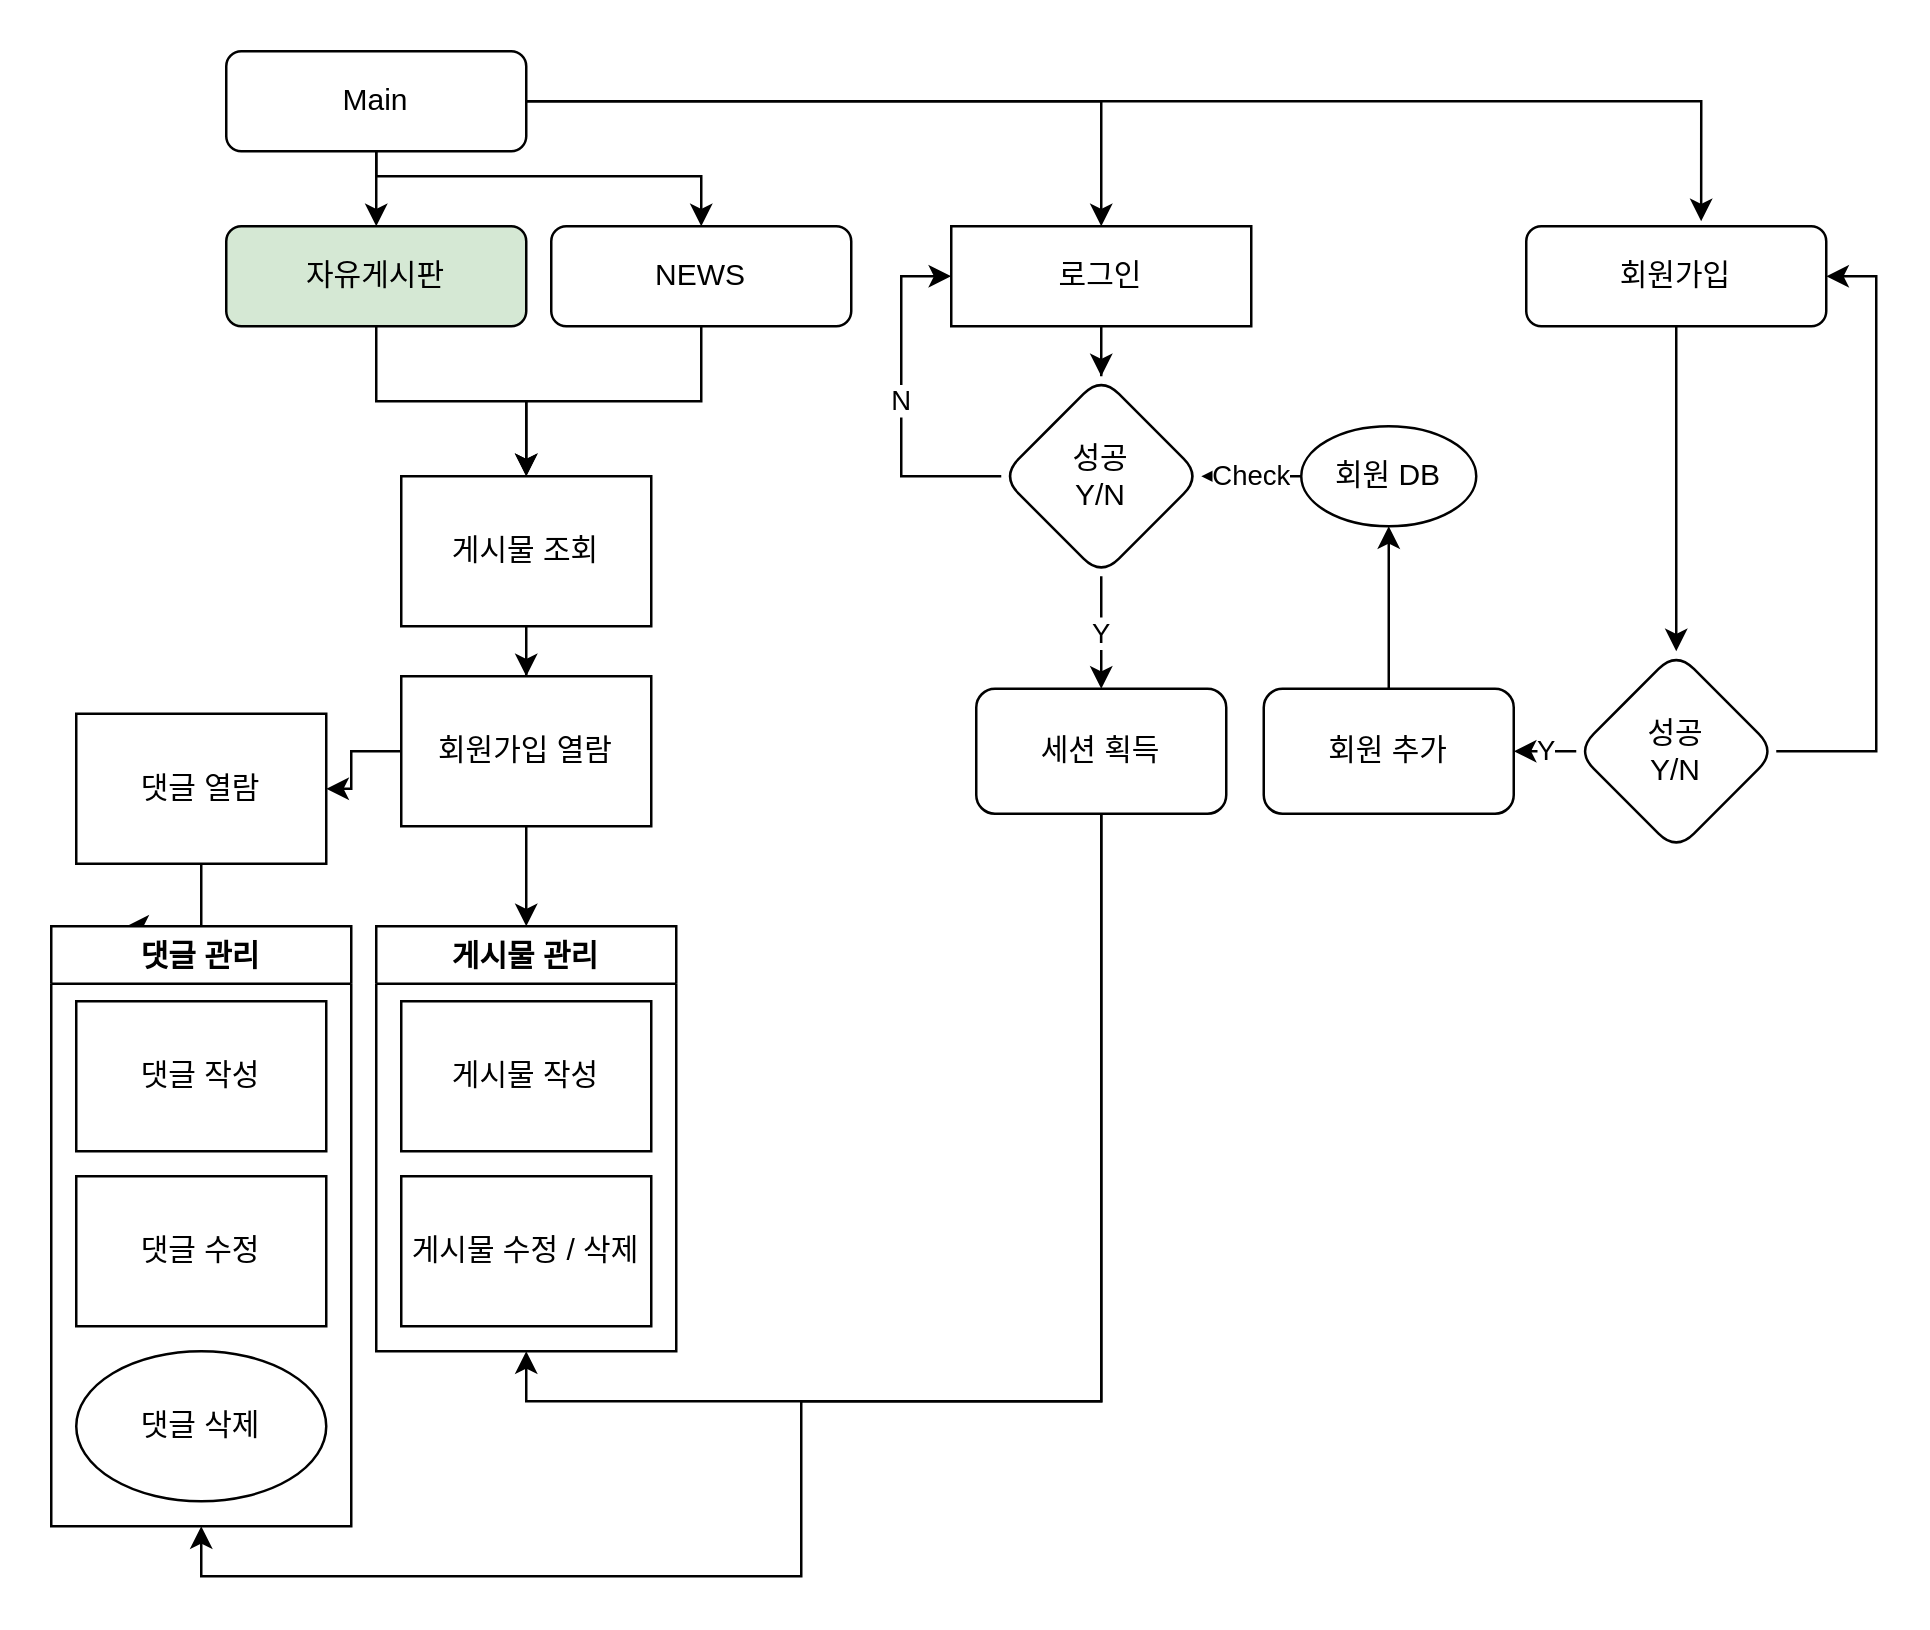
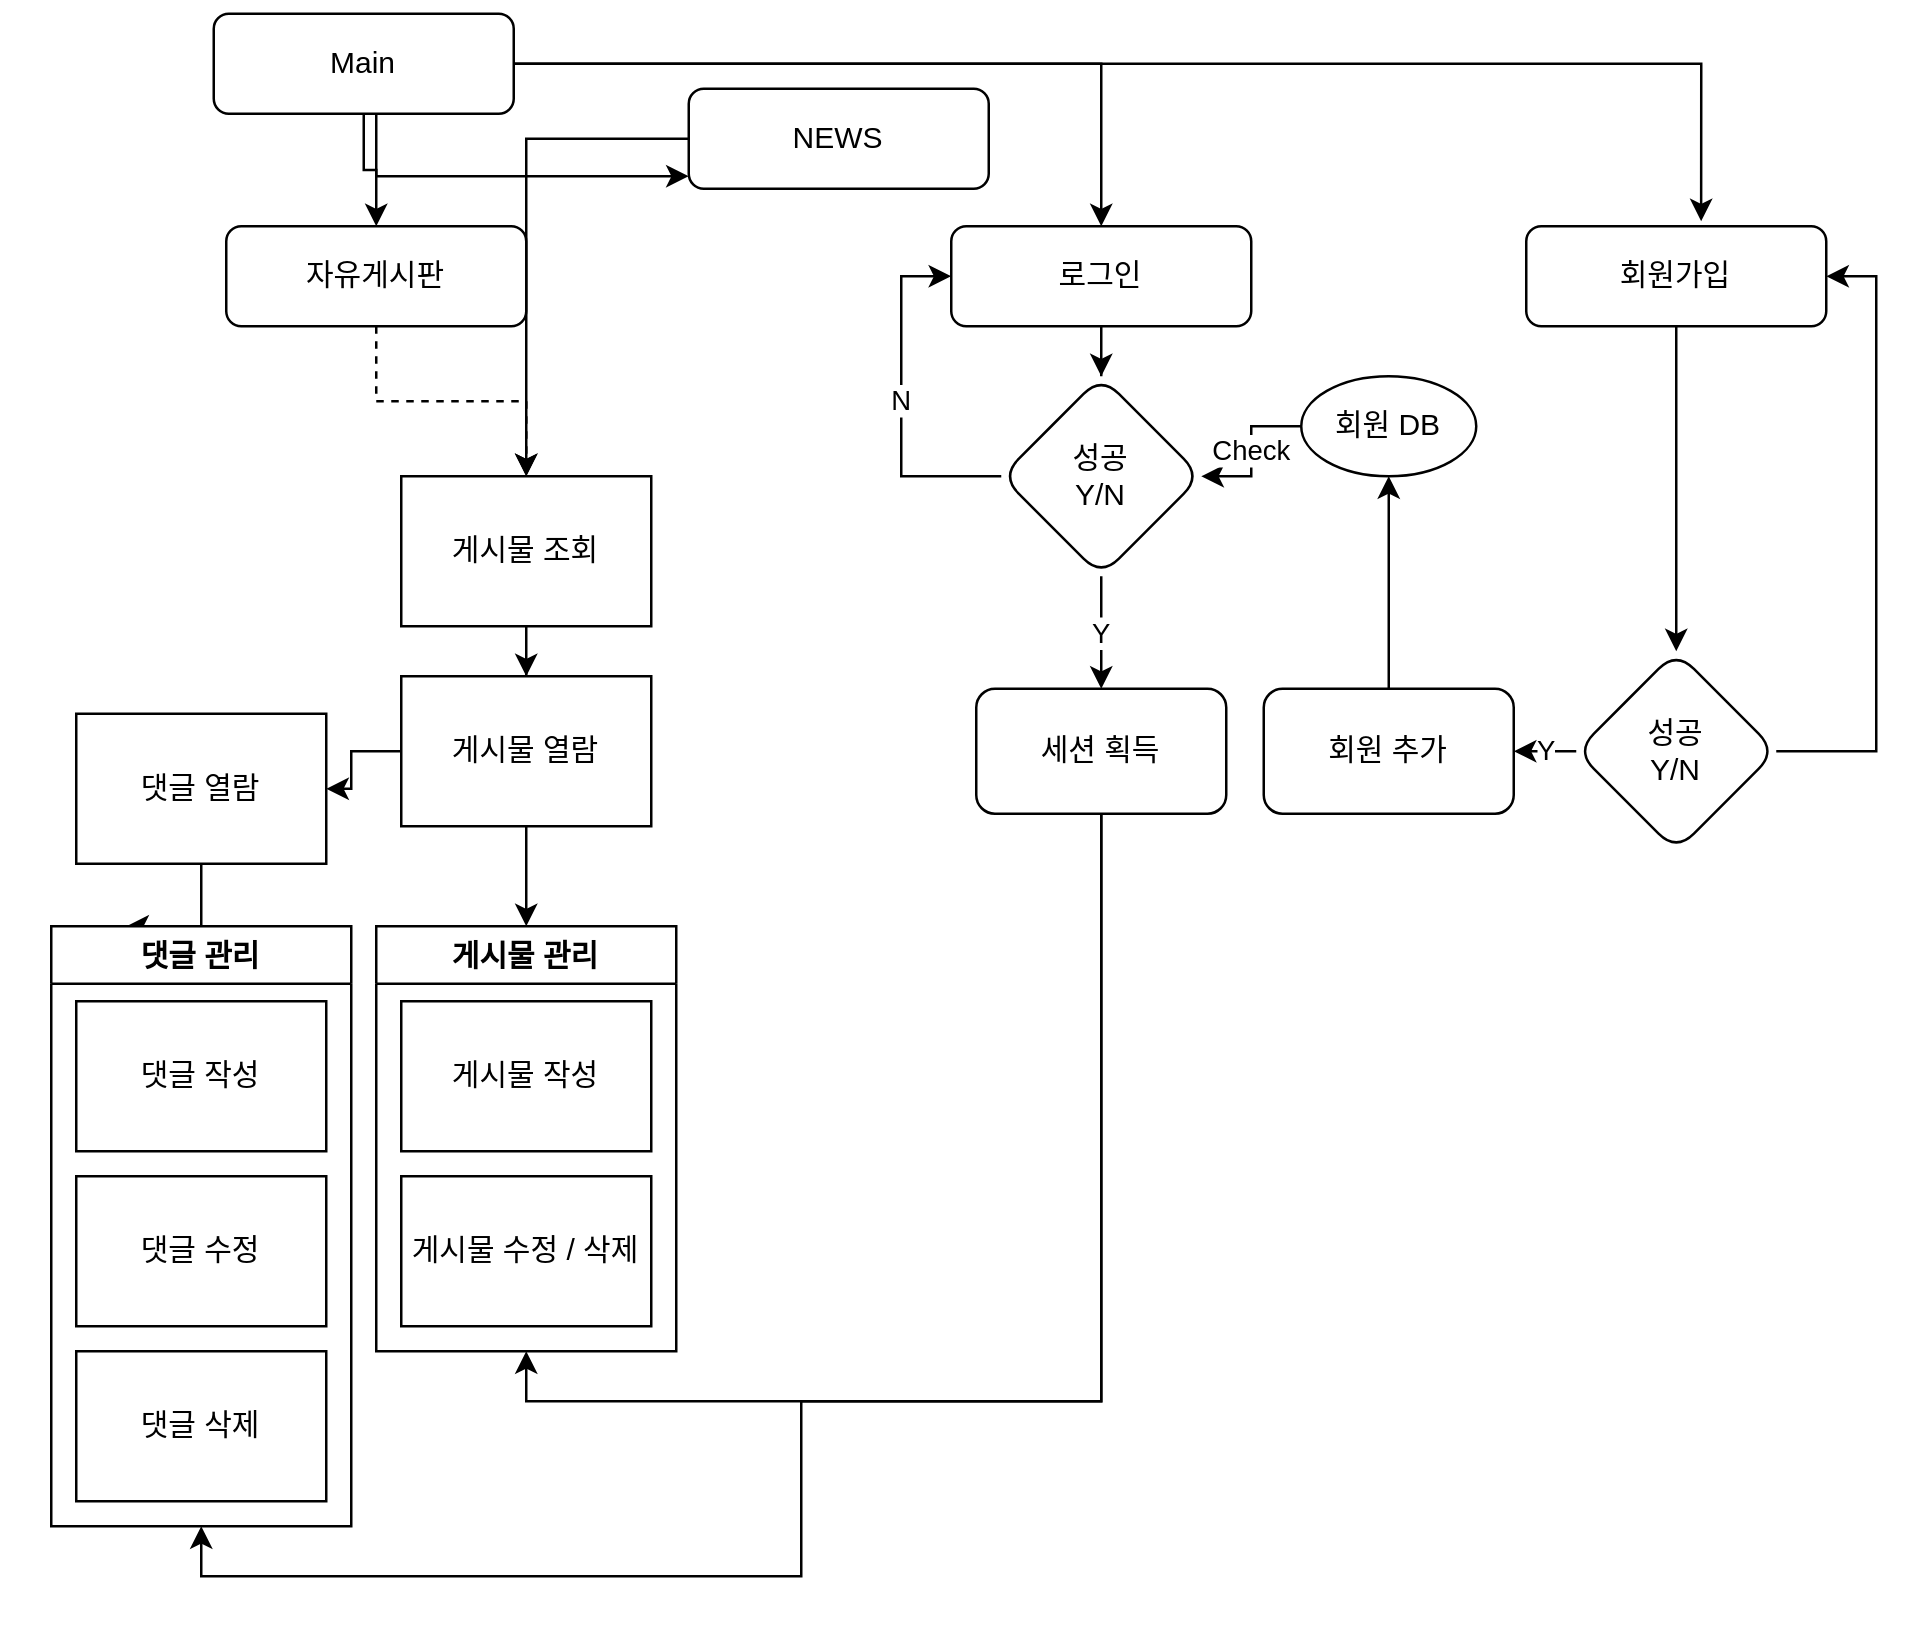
(376, 101) -> (364, 64)
(376, 276) -> (376, 276)
(701, 276) -> (839, 139)
(1101, 276) -> (1101, 276)
(414, 401) -> (414, 401)
(1389, 476) -> (1389, 426)
(526, 751) -> (526, 751)
(201, 1426) -> (201, 1426)
